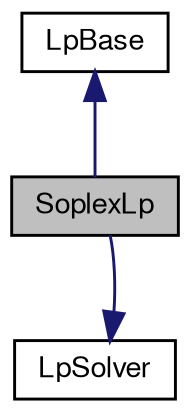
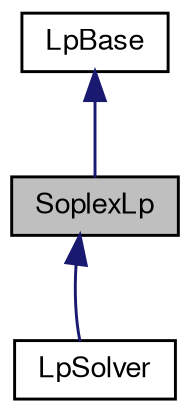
(114, 274) -> (76, 303)
